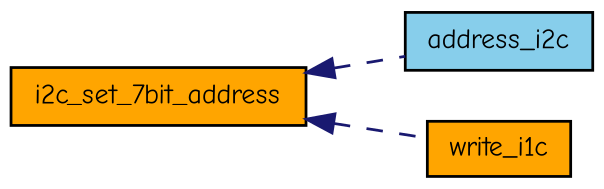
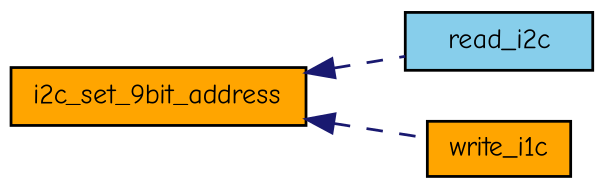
(499, 41) -> (499, 41)
(159, 96) -> (159, 96)
